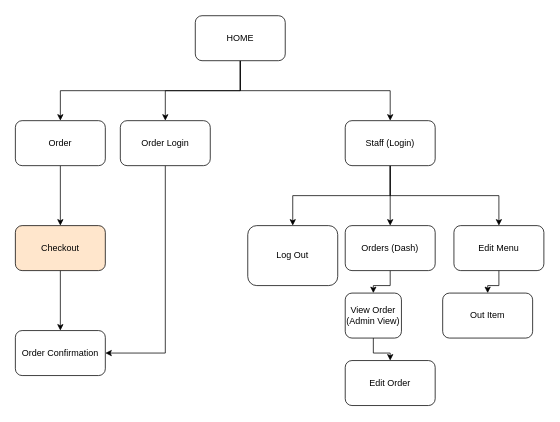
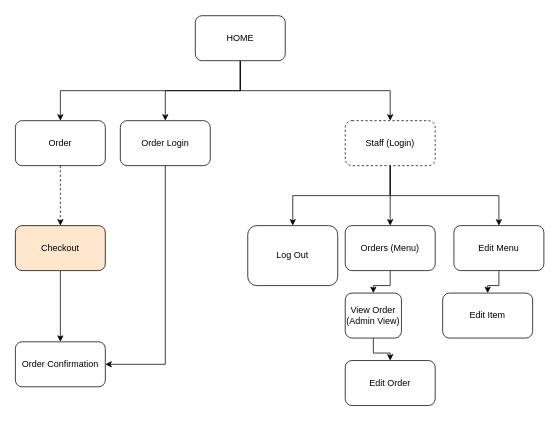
(390, 143) -> (390, 143)
(60, 193) -> (60, 193)
(390, 248) -> (390, 248)
(488, 315) -> (488, 315)
(60, 353) -> (60, 364)
